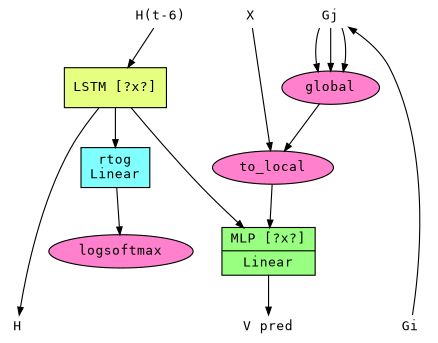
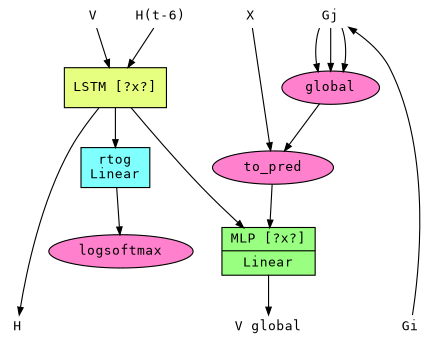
none -> (93, 16)
(273, 168) -> (273, 168)
(269, 327) -> (269, 327)
